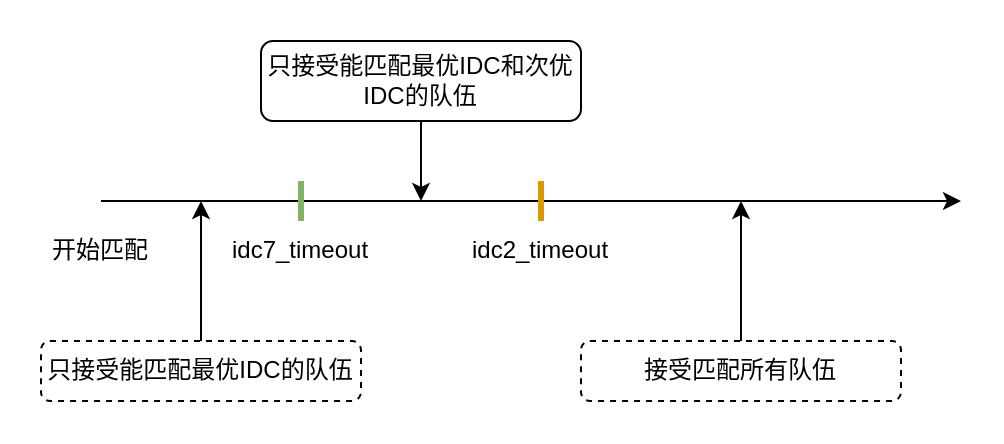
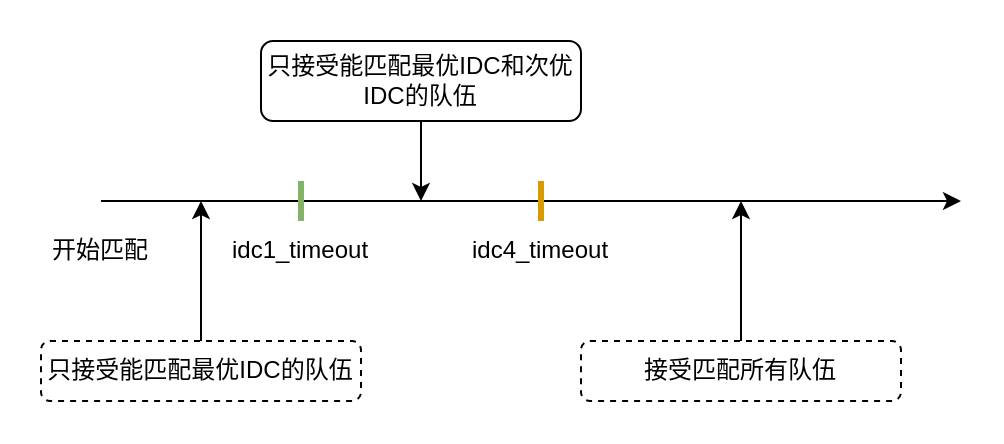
(301, 251) -> (301, 251)
(541, 251) -> (541, 251)
